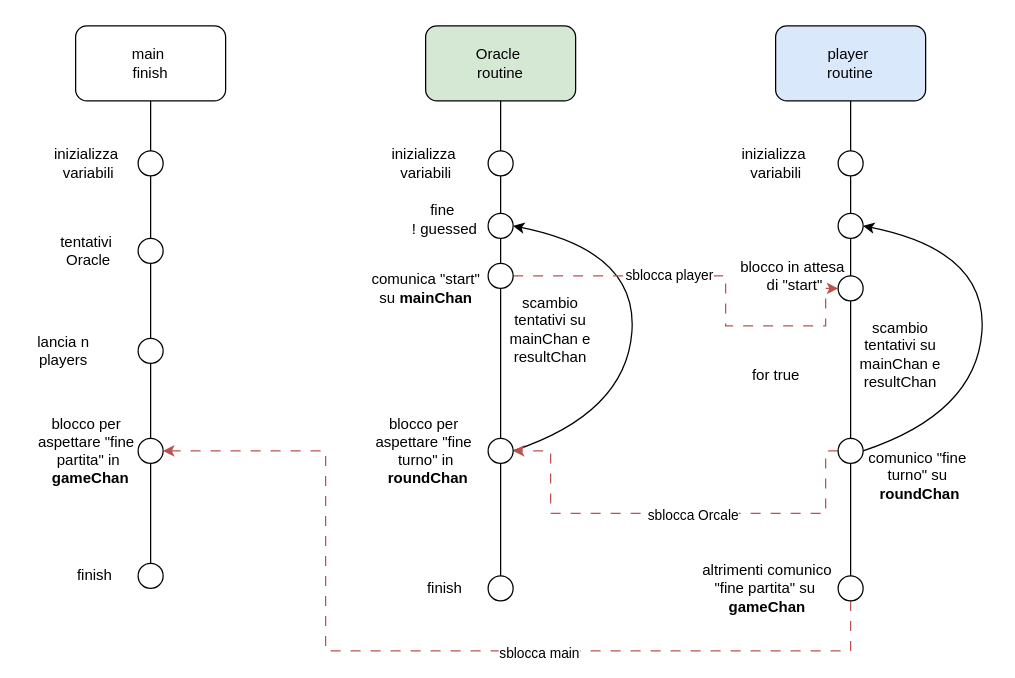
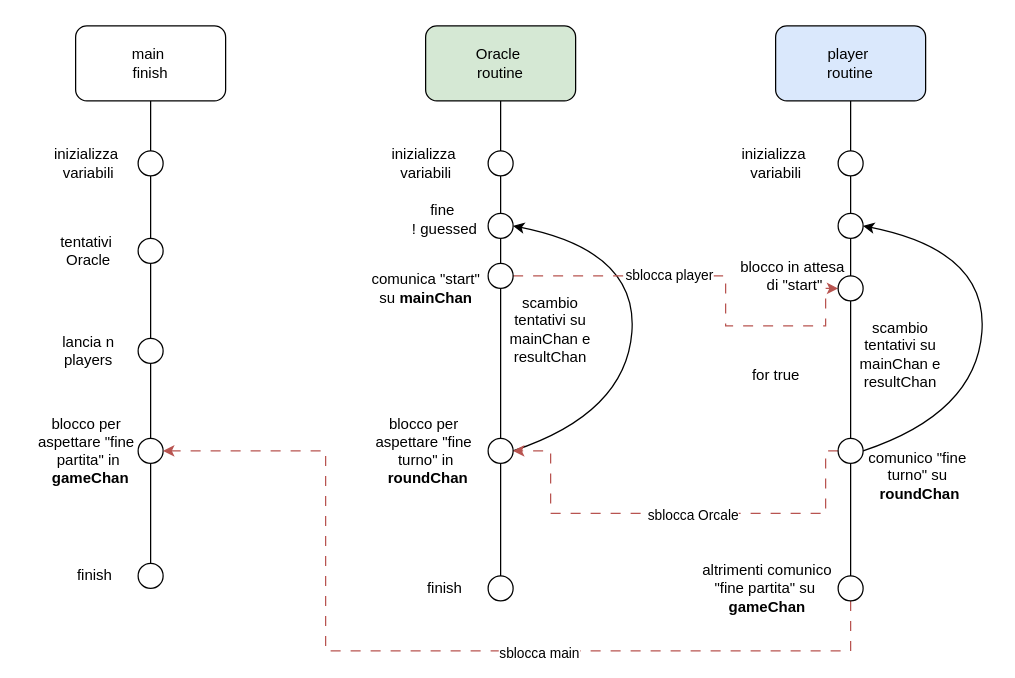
(63, 351) -> (88, 351)
